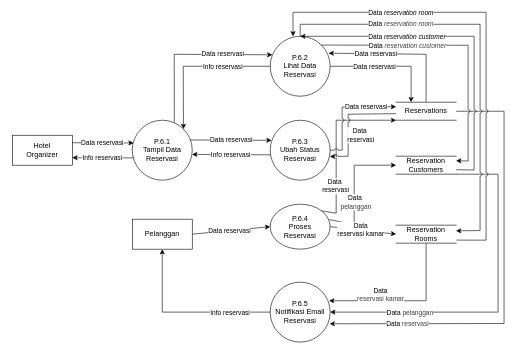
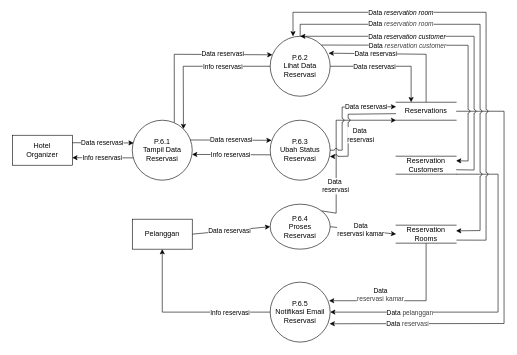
(333, 221) -> none
